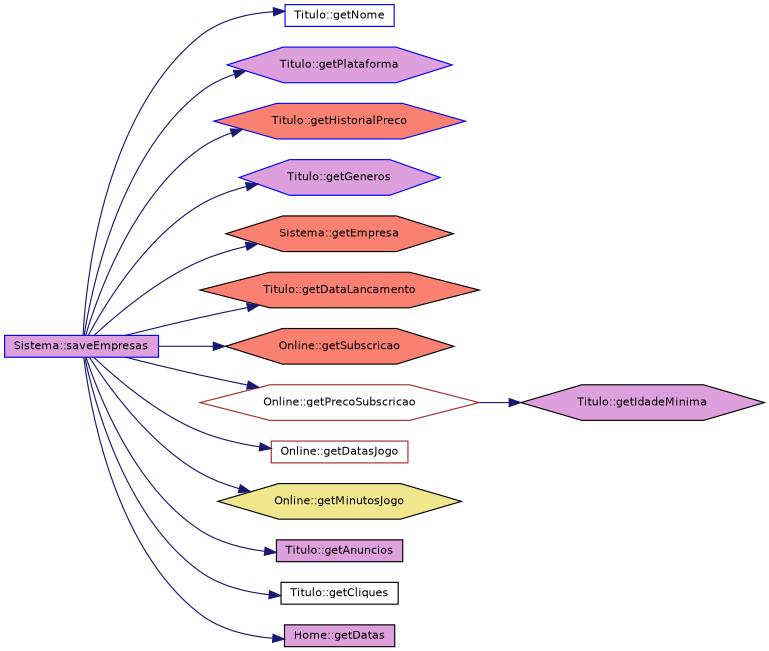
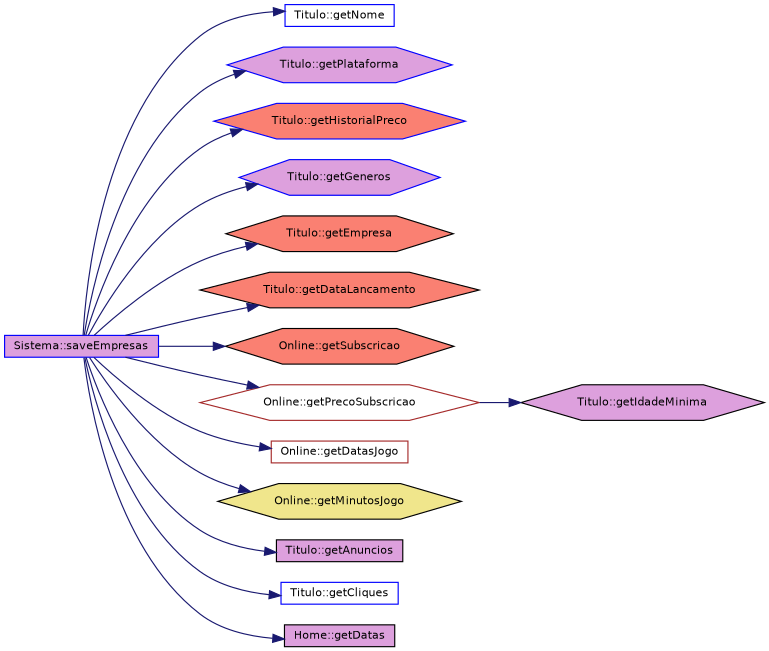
(340, 234) -> (340, 234)
(340, 593) -> (340, 593)
